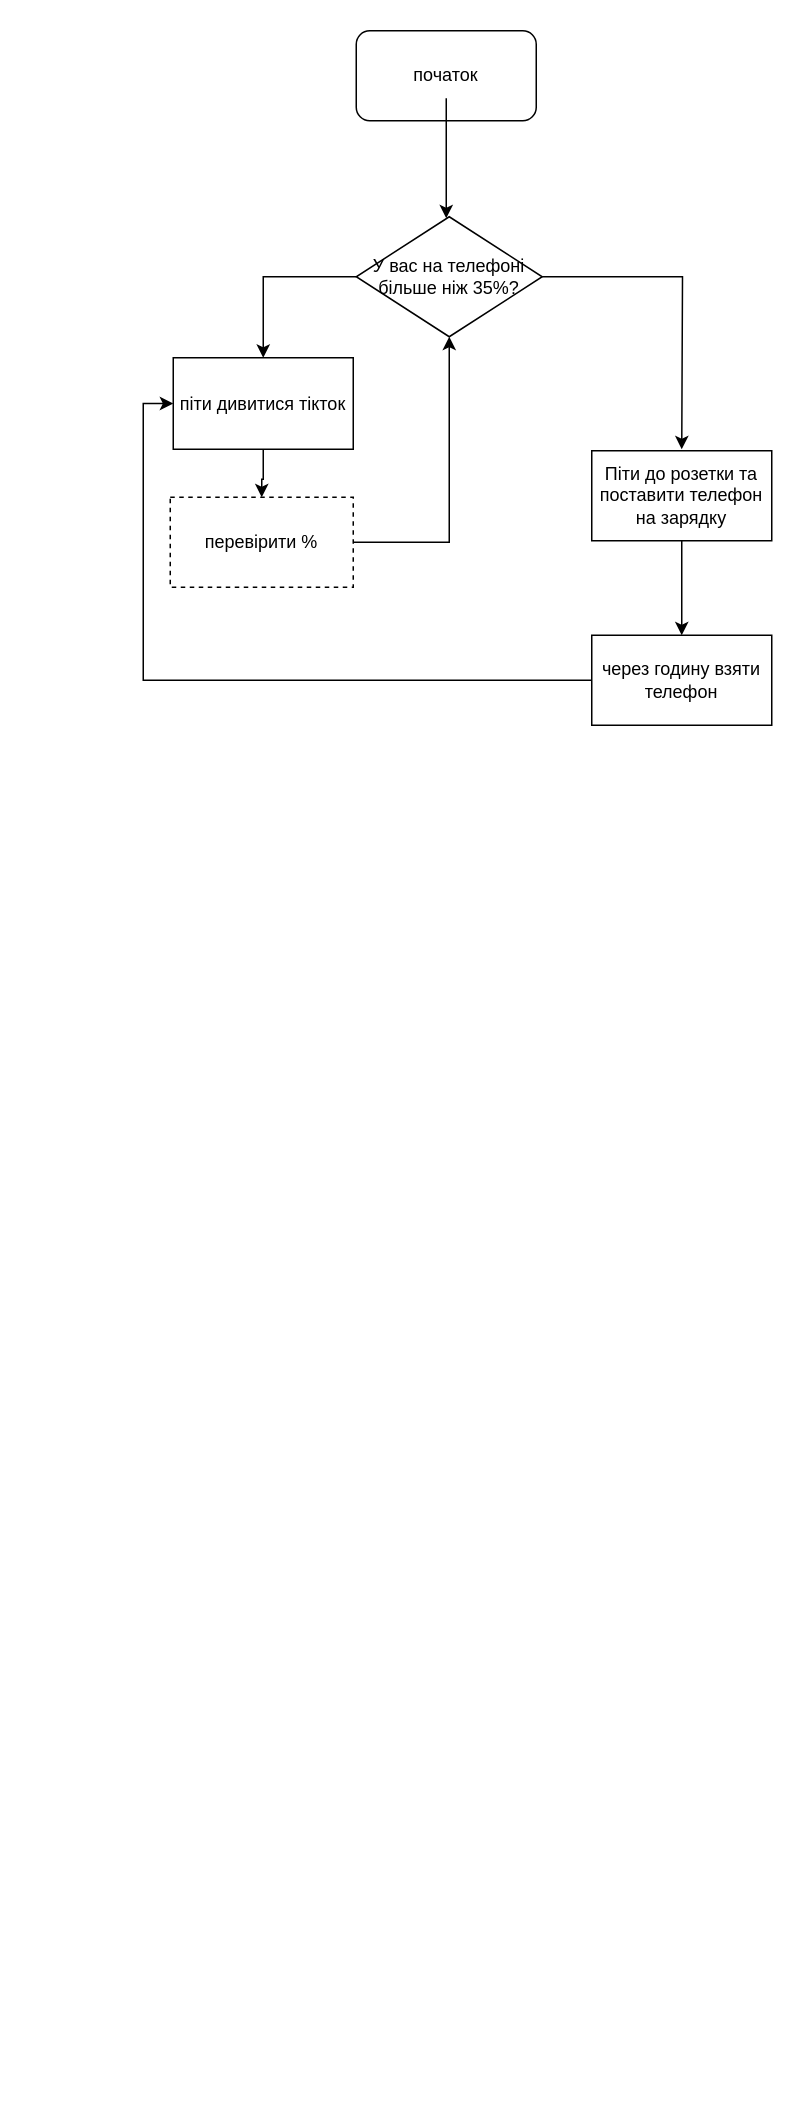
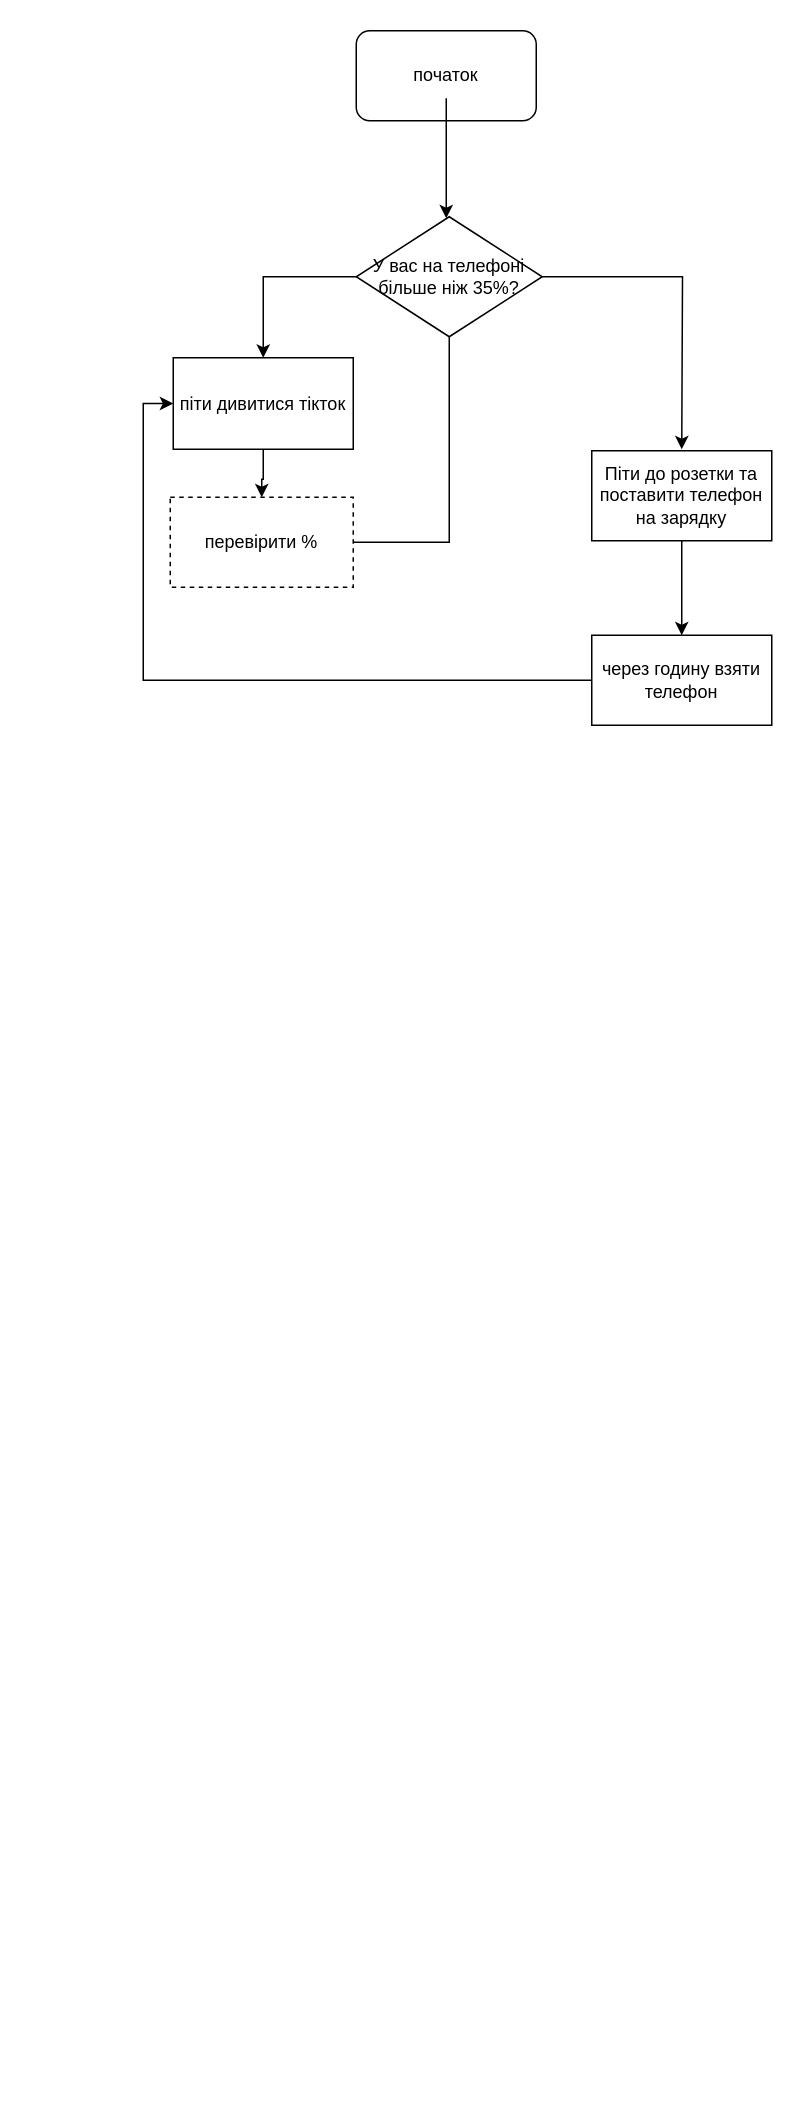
(449, 348) -> (449, 343)
